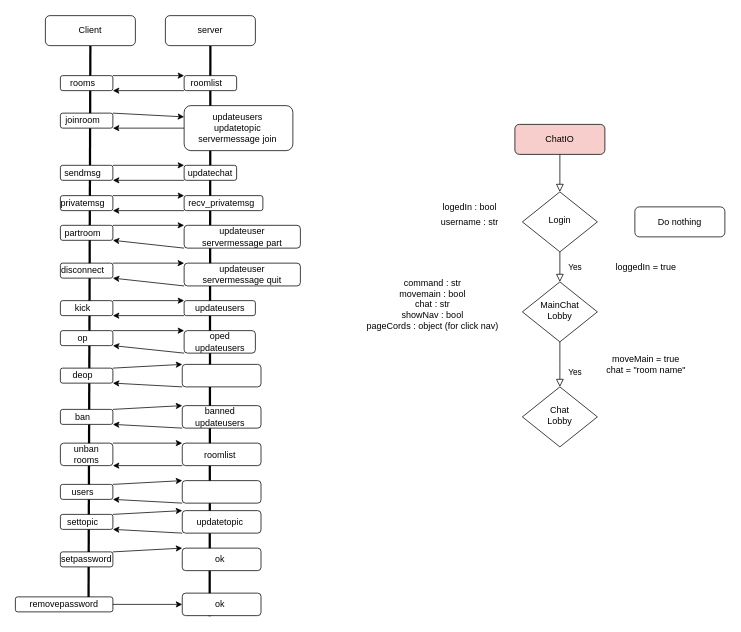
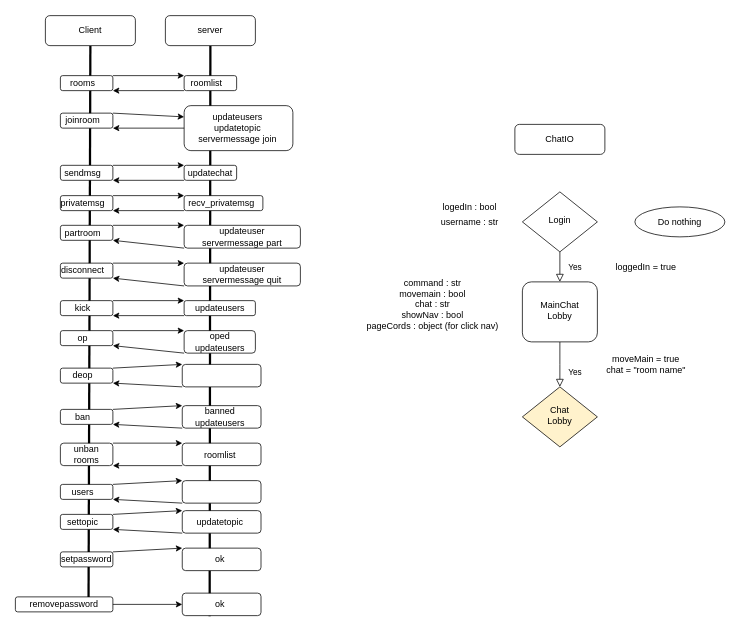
(560, 139) -> (560, 139)
(560, 169) -> none
(680, 222) -> (680, 222)
(560, 312) -> (560, 312)
(560, 417) -> (560, 417)
